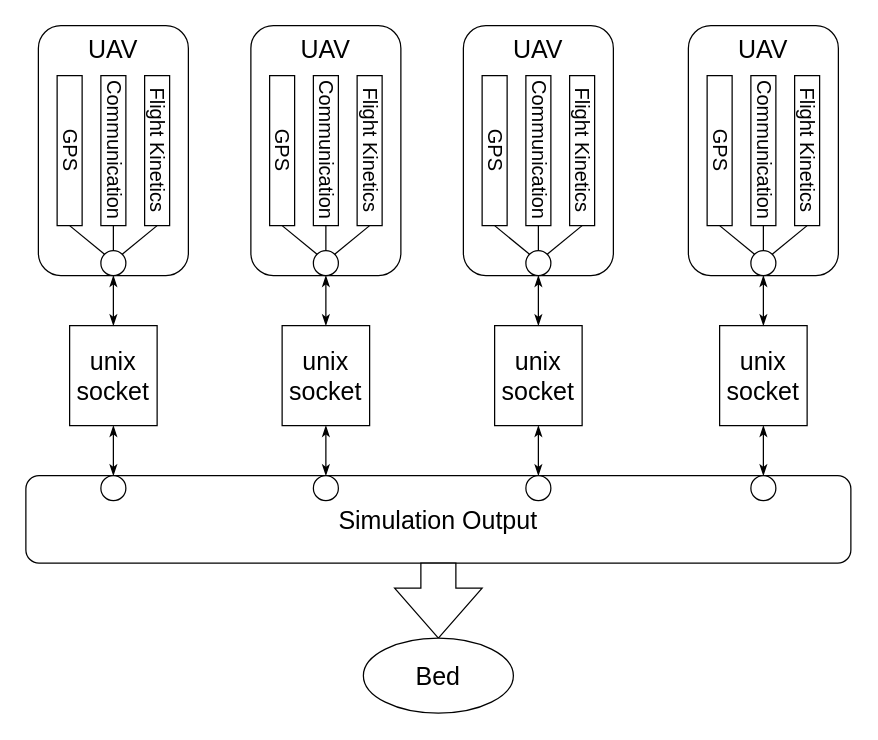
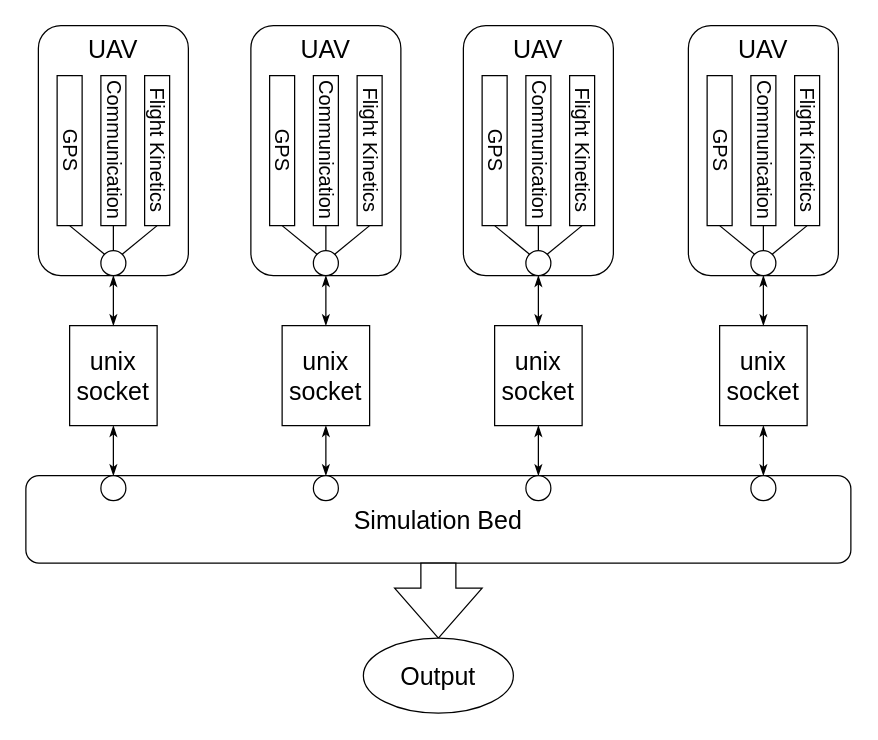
(438, 519) -> (438, 519)
(438, 676) -> (438, 676)
